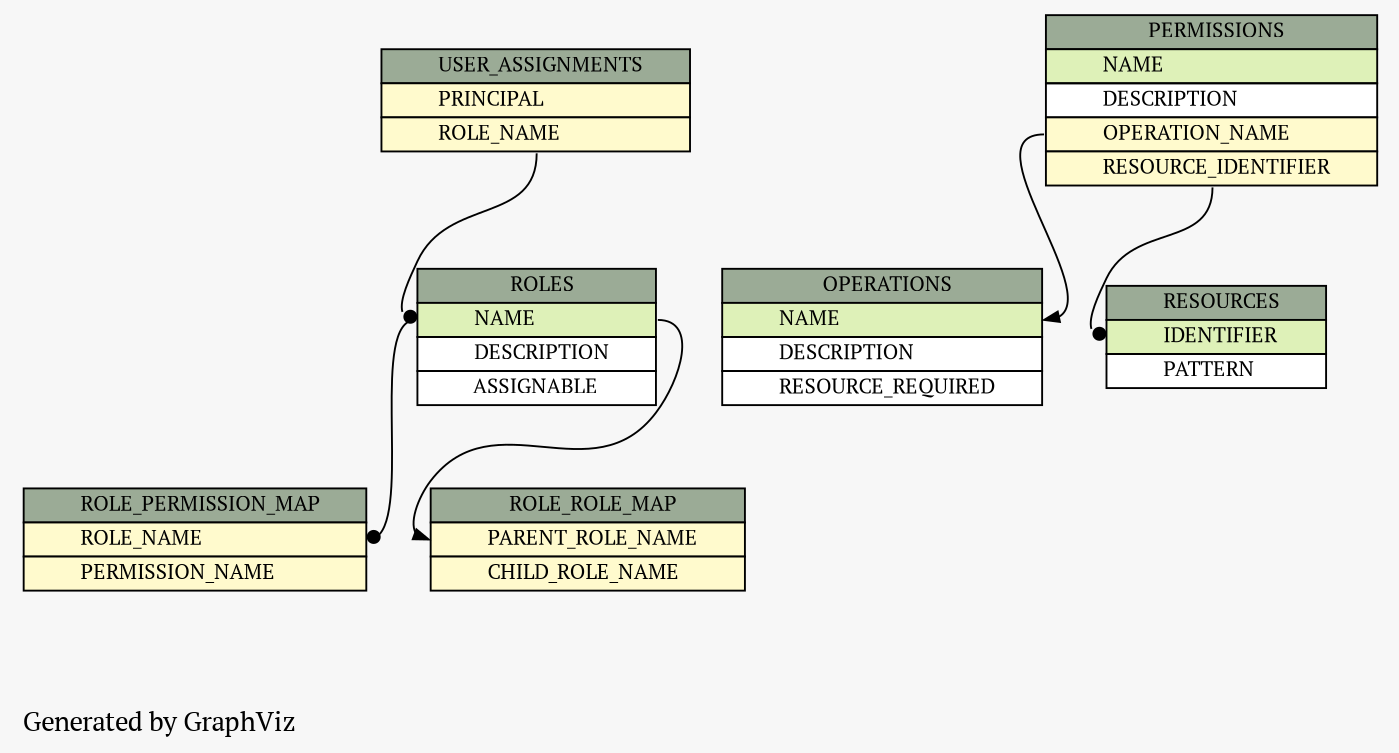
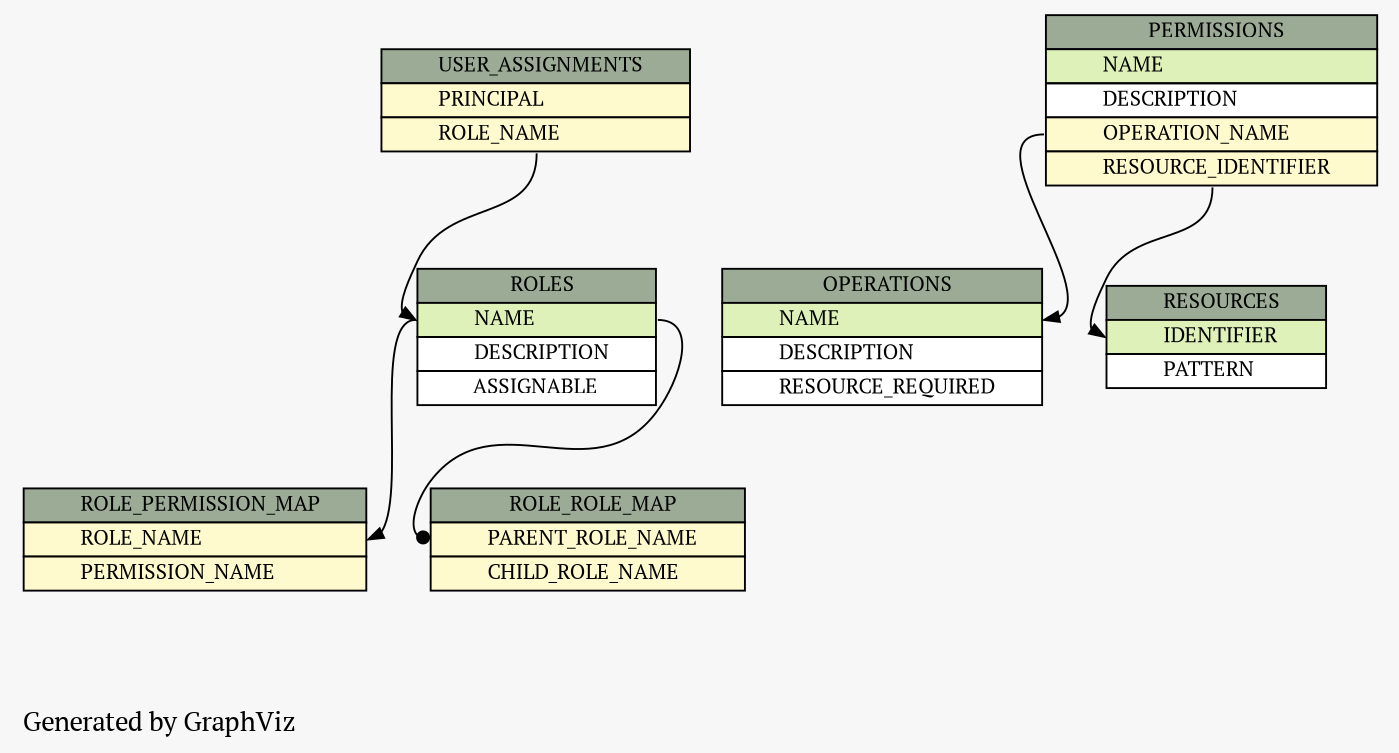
(459, 222) -> (459, 222)
(1140, 246) -> (1140, 246)
(392, 423) -> (392, 423)
(570, 449) -> (570, 449)
